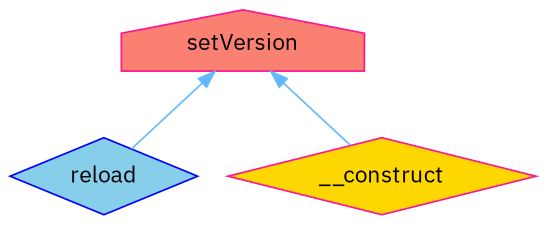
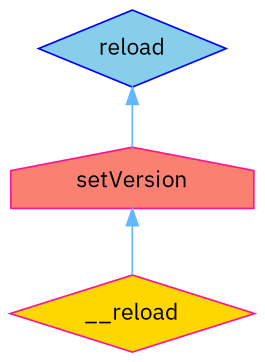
(167, 116) -> (132, 126)
(382, 176) -> (132, 314)
